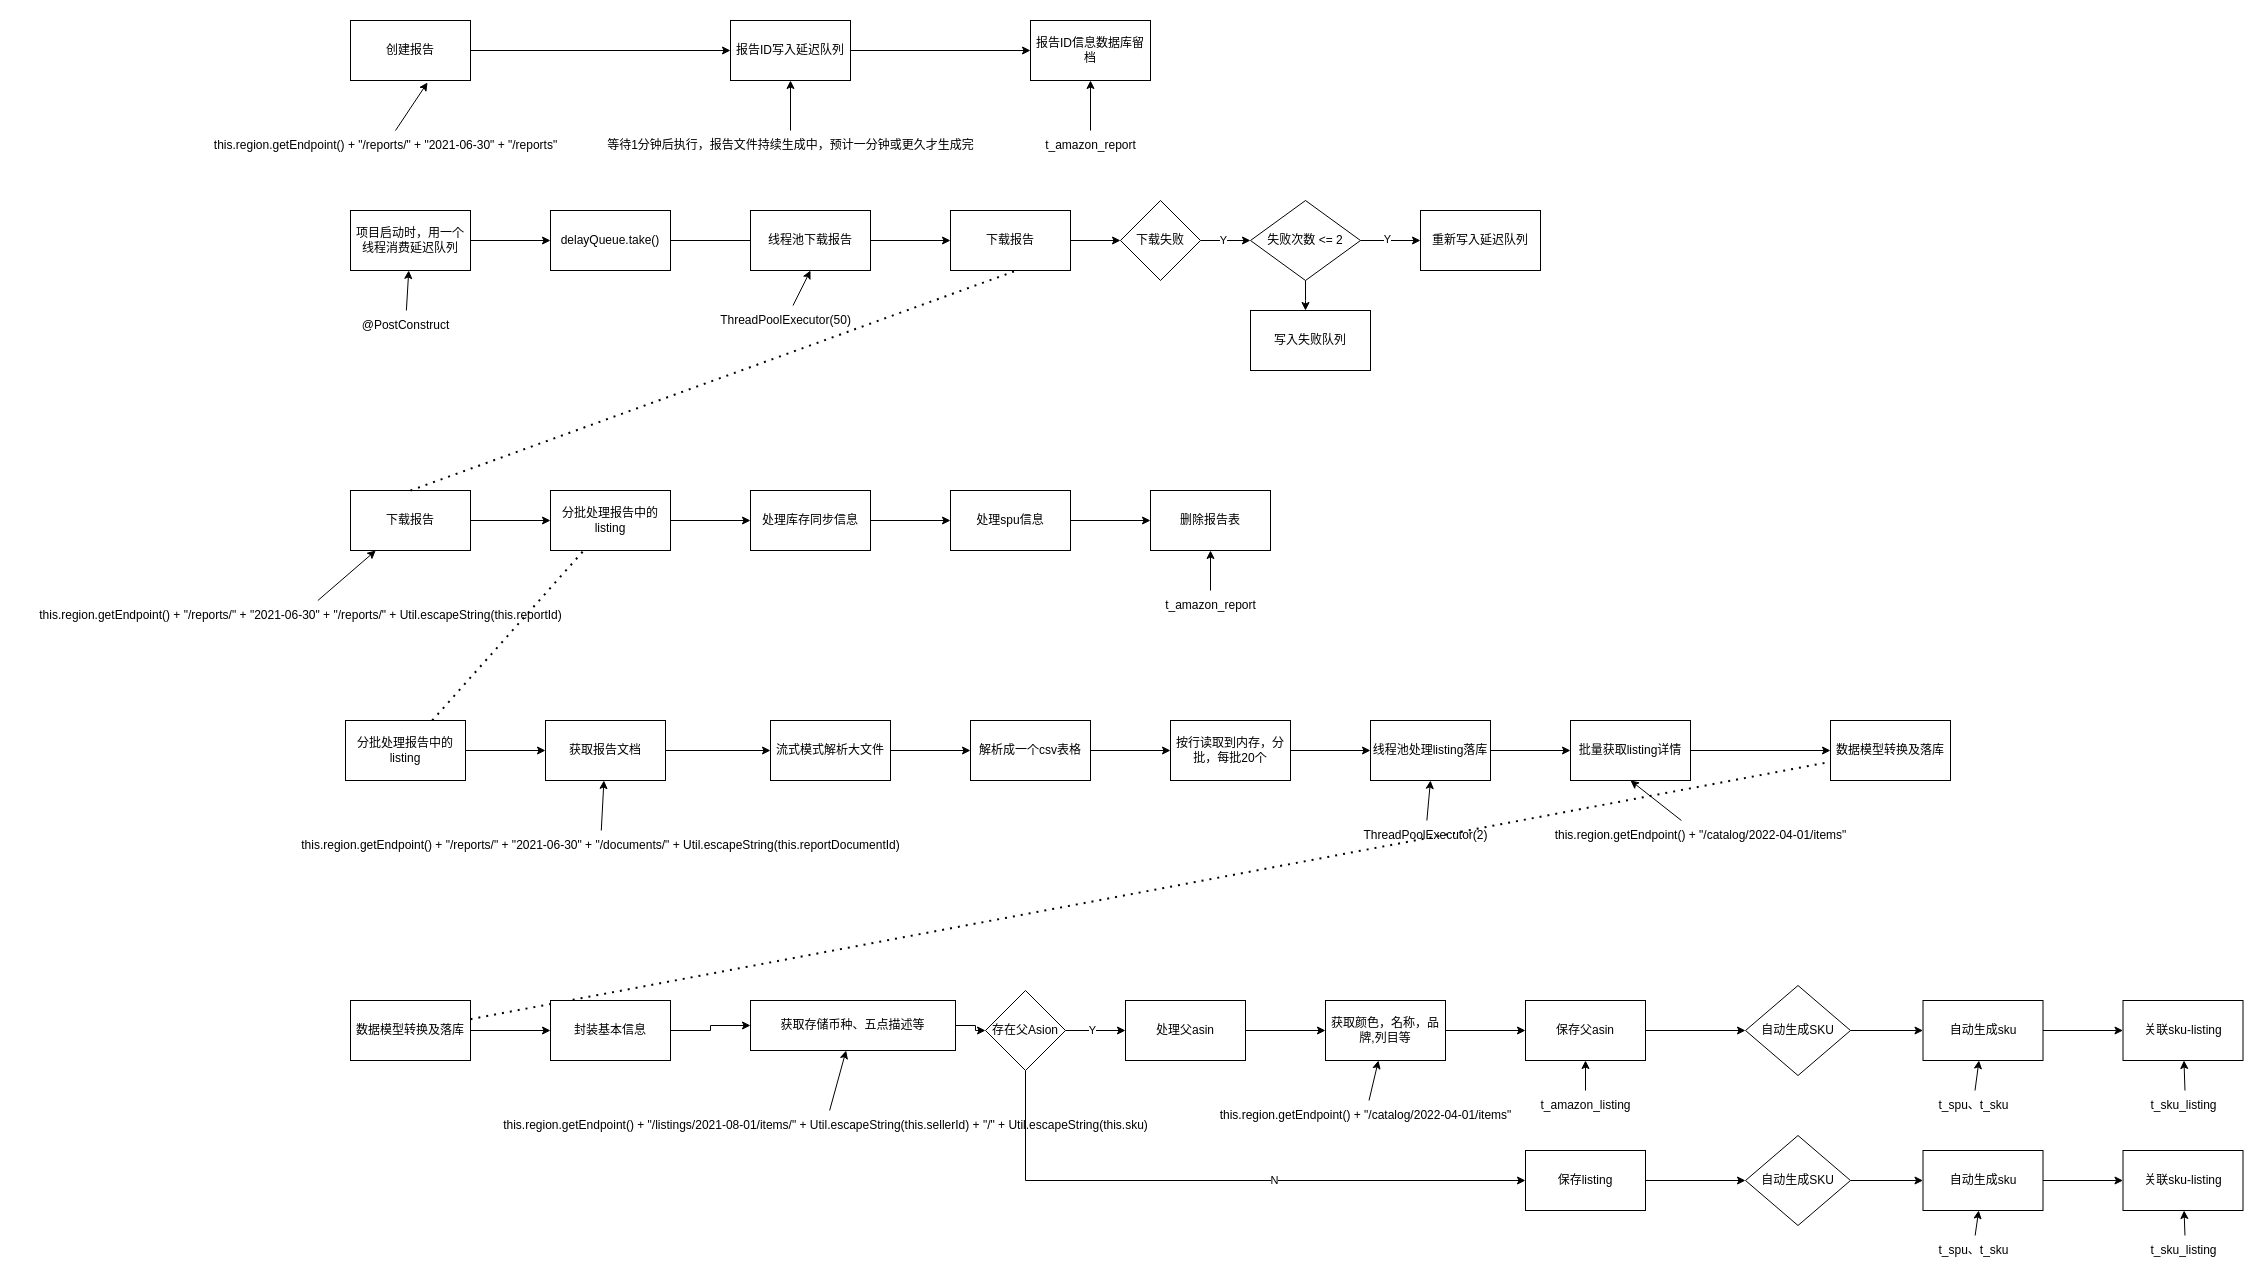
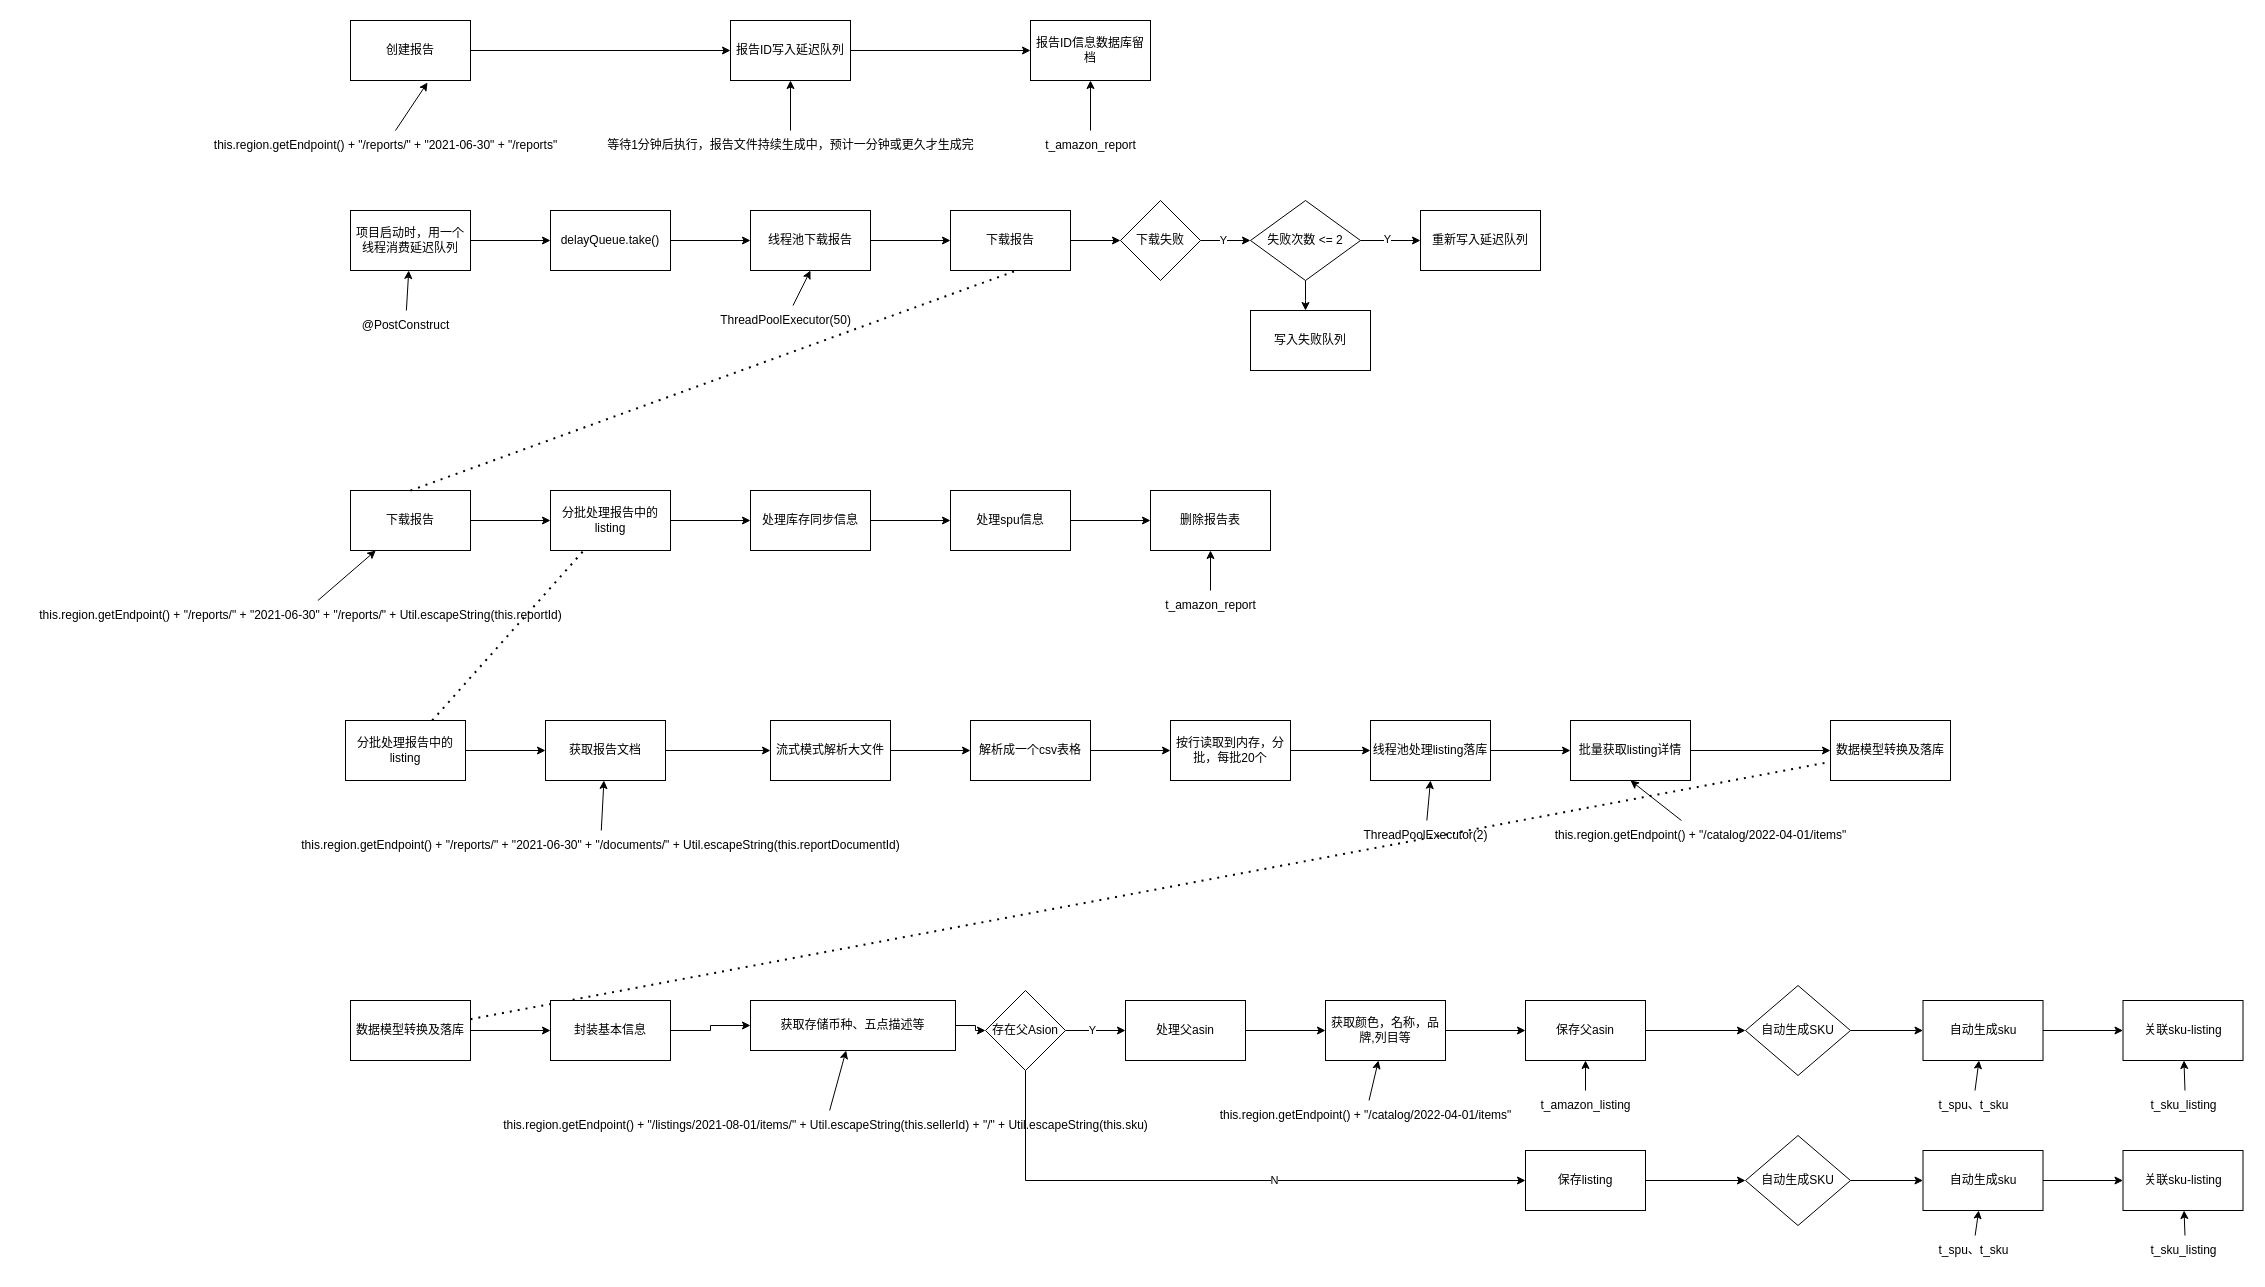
(745, 241) -> (742, 241)
